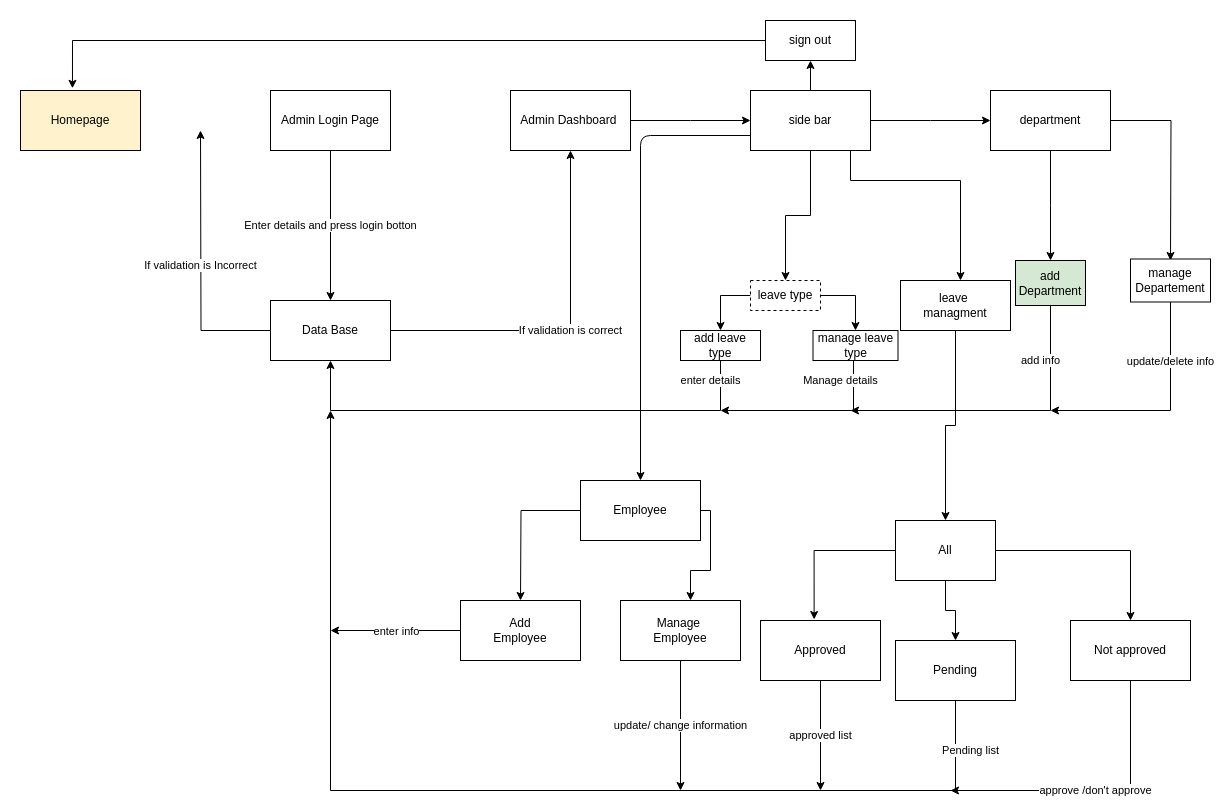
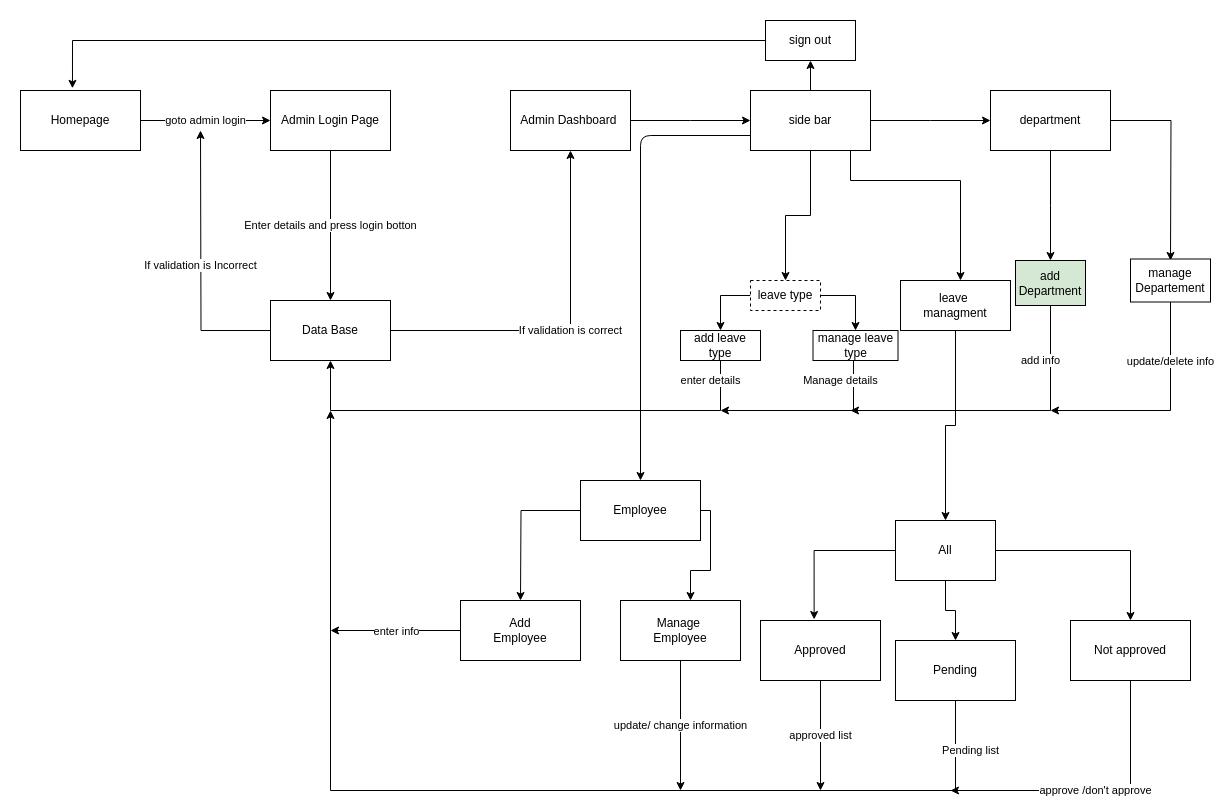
(81, 121) -> (81, 121)
none -> (202, 121)
